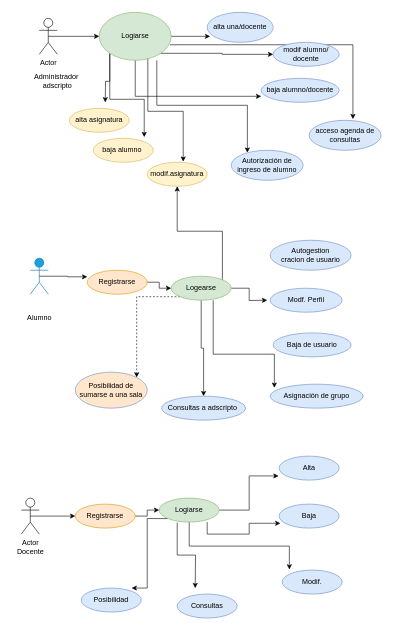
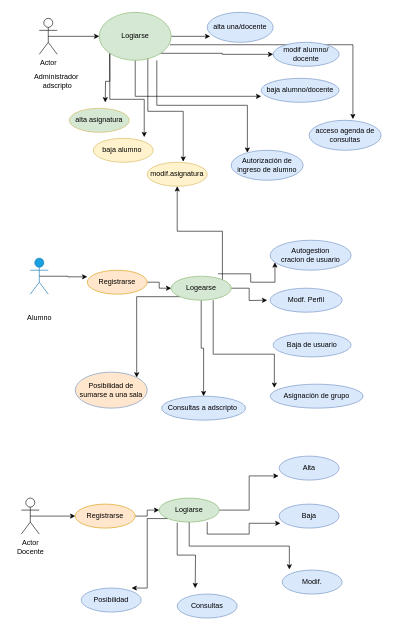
(99, 120) -> (99, 120)
none -> (251, 276)
(137, 313) -> (137, 313)
